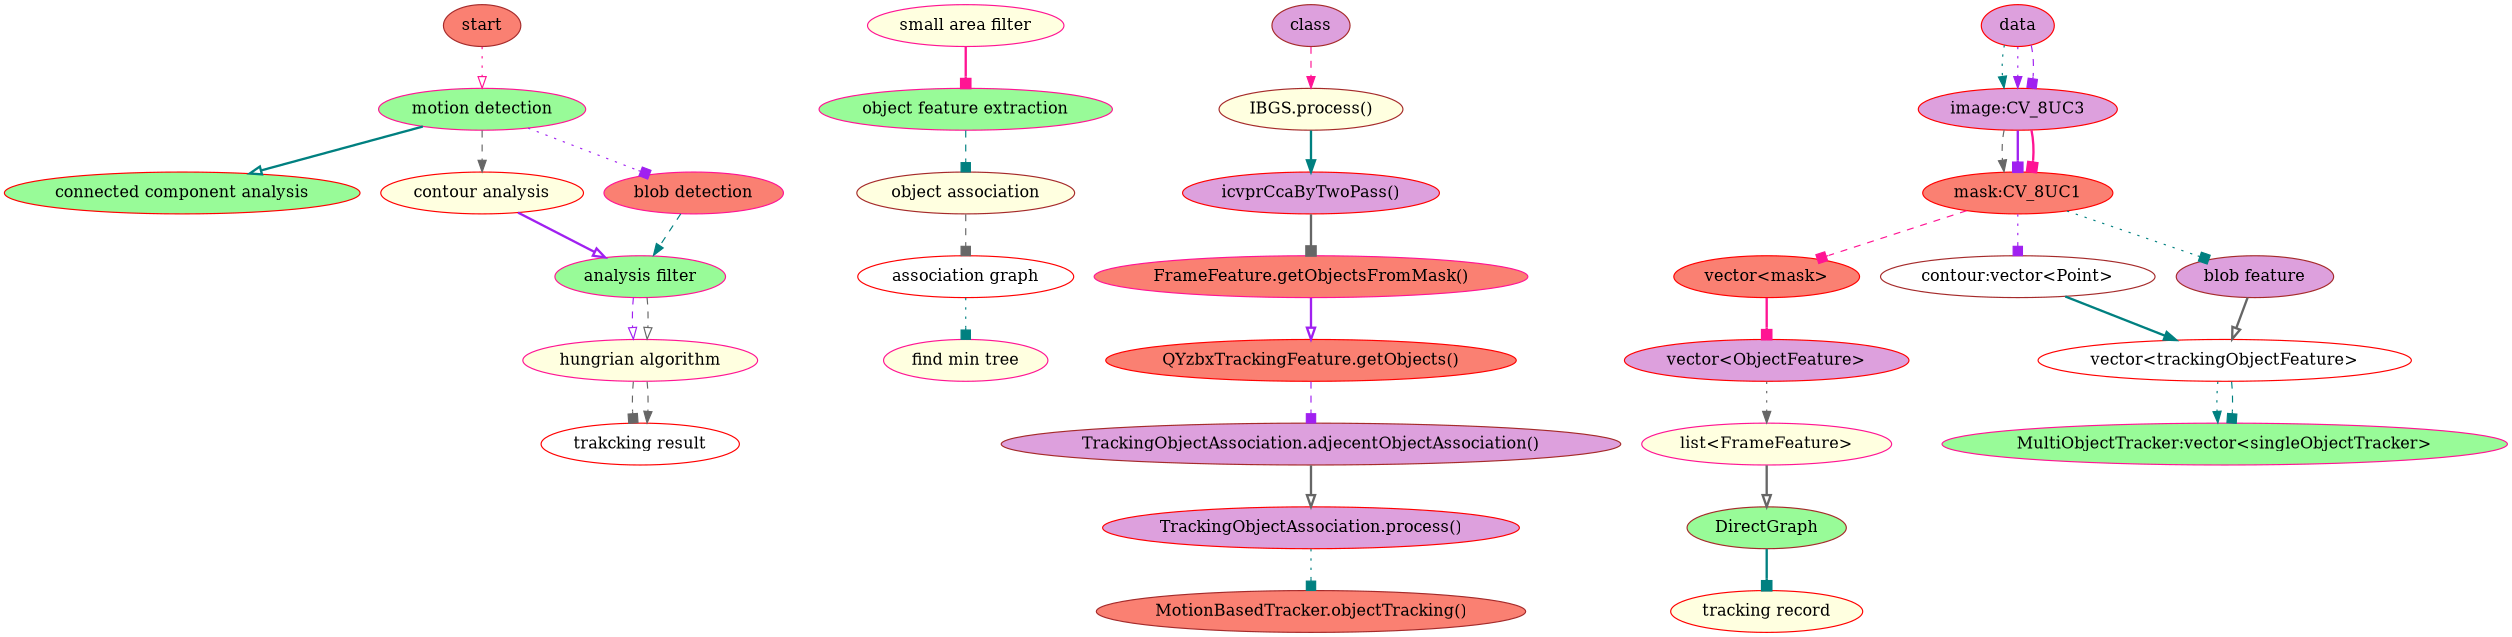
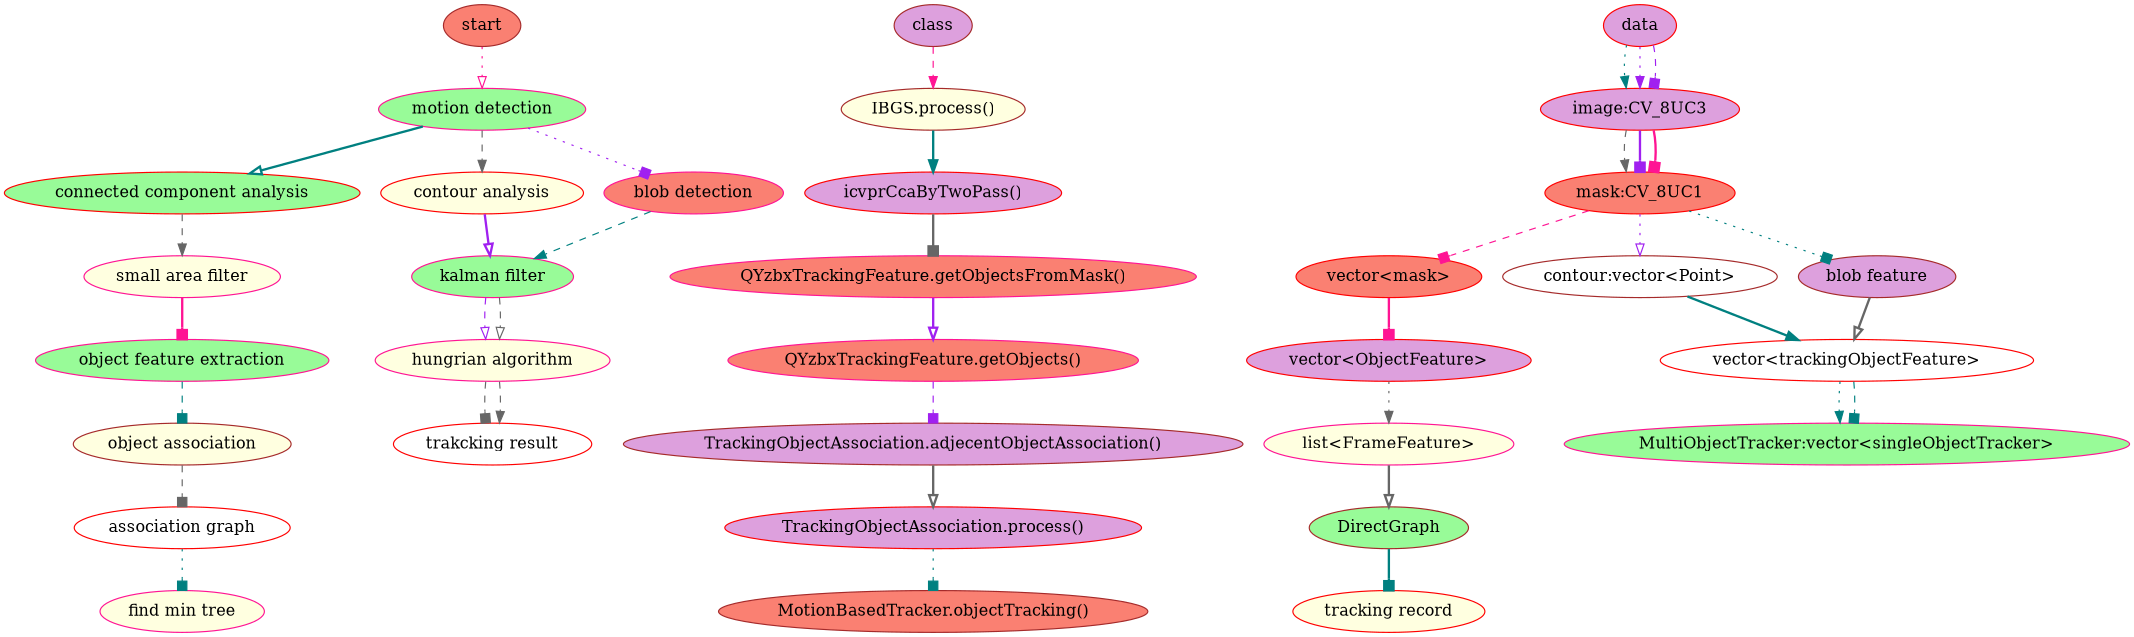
none -> (182, 229)
(2018, 229) -> (1640, 229)
(640, 277) -> (493, 277)
(1311, 277) -> (933, 277)
(1311, 360) -> (933, 360)
